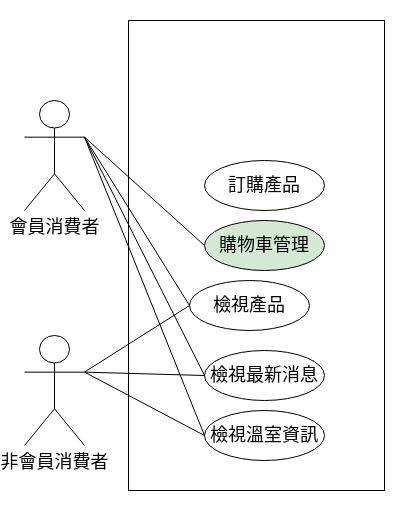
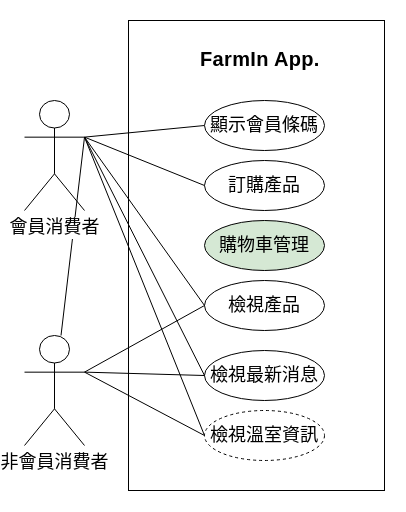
none -> (279, 56)
none -> (265, 126)
none -> (146, 131)
none -> (147, 162)
(147, 194) -> (67, 286)
(250, 306) -> (265, 306)
(265, 436) -> (265, 436)
